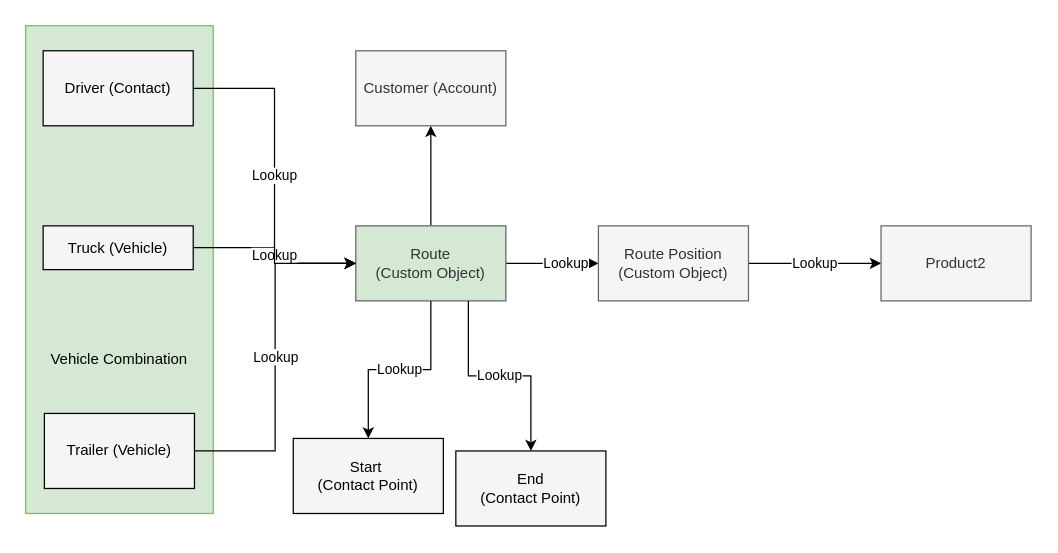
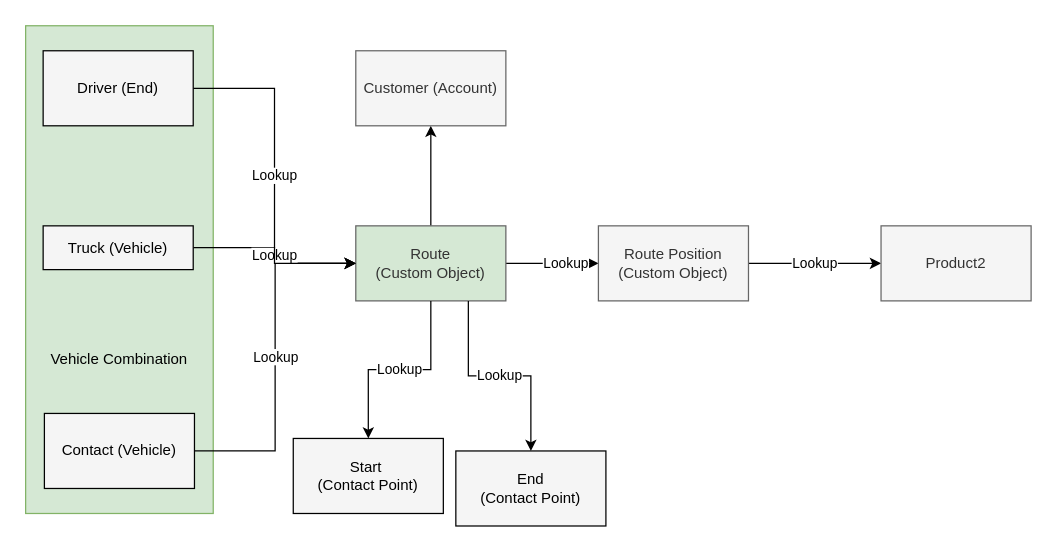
(118, 88) -> (118, 88)
(119, 451) -> (119, 451)
